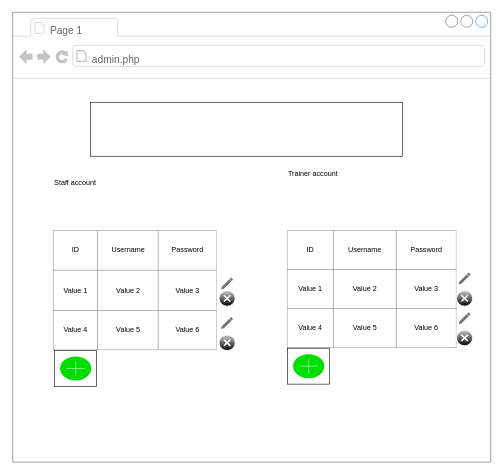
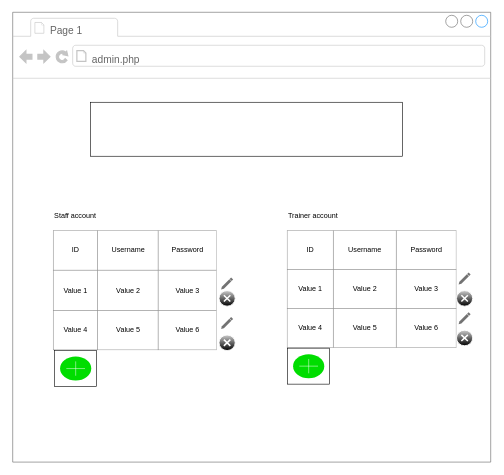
(317, 174) -> (317, 216)
(80, 183) -> (80, 216)
